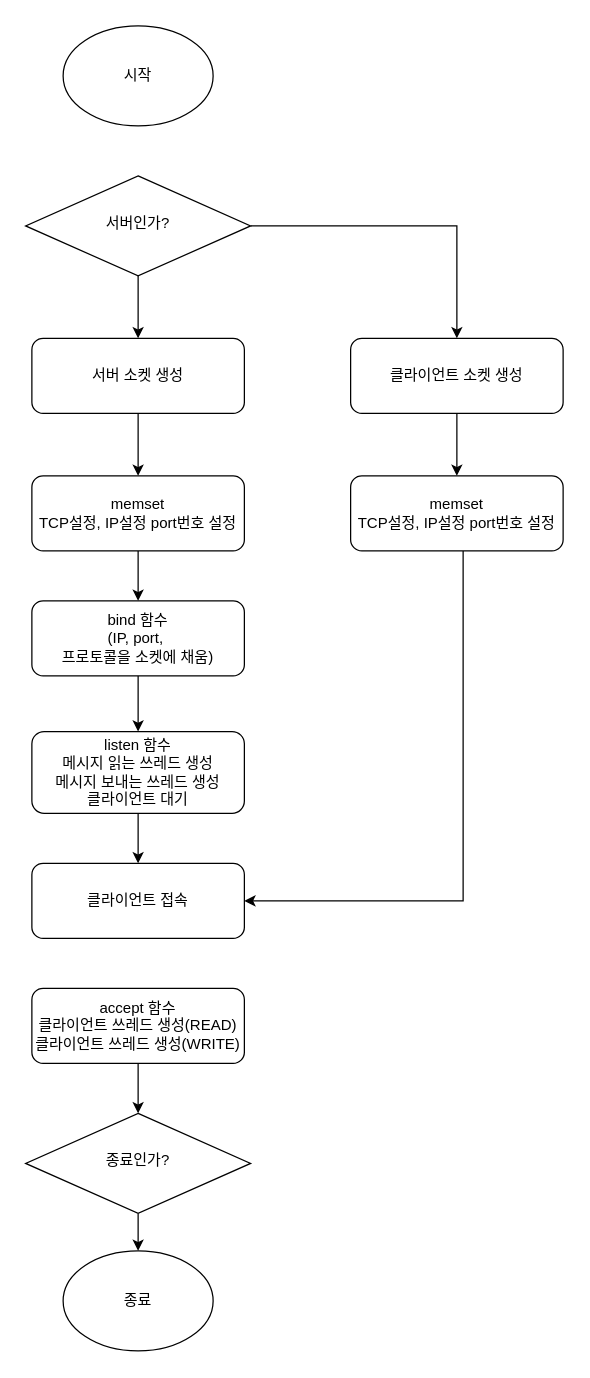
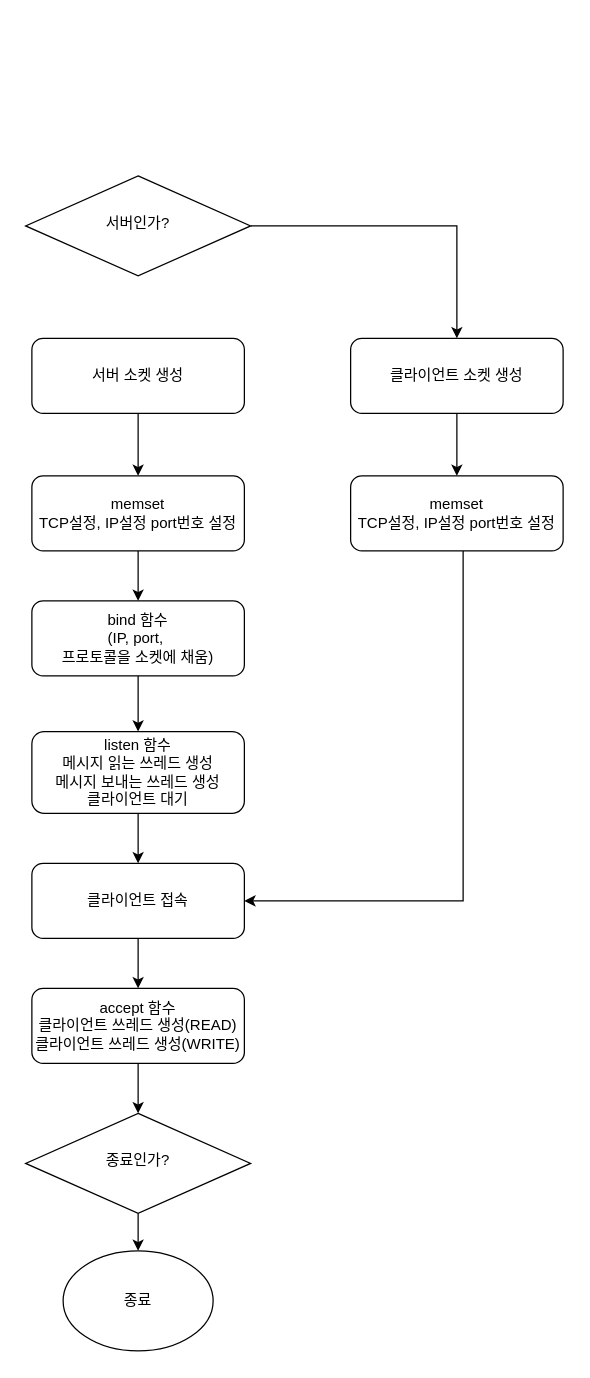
(138, 76) -> none
(138, 303) -> none
none -> (138, 959)
